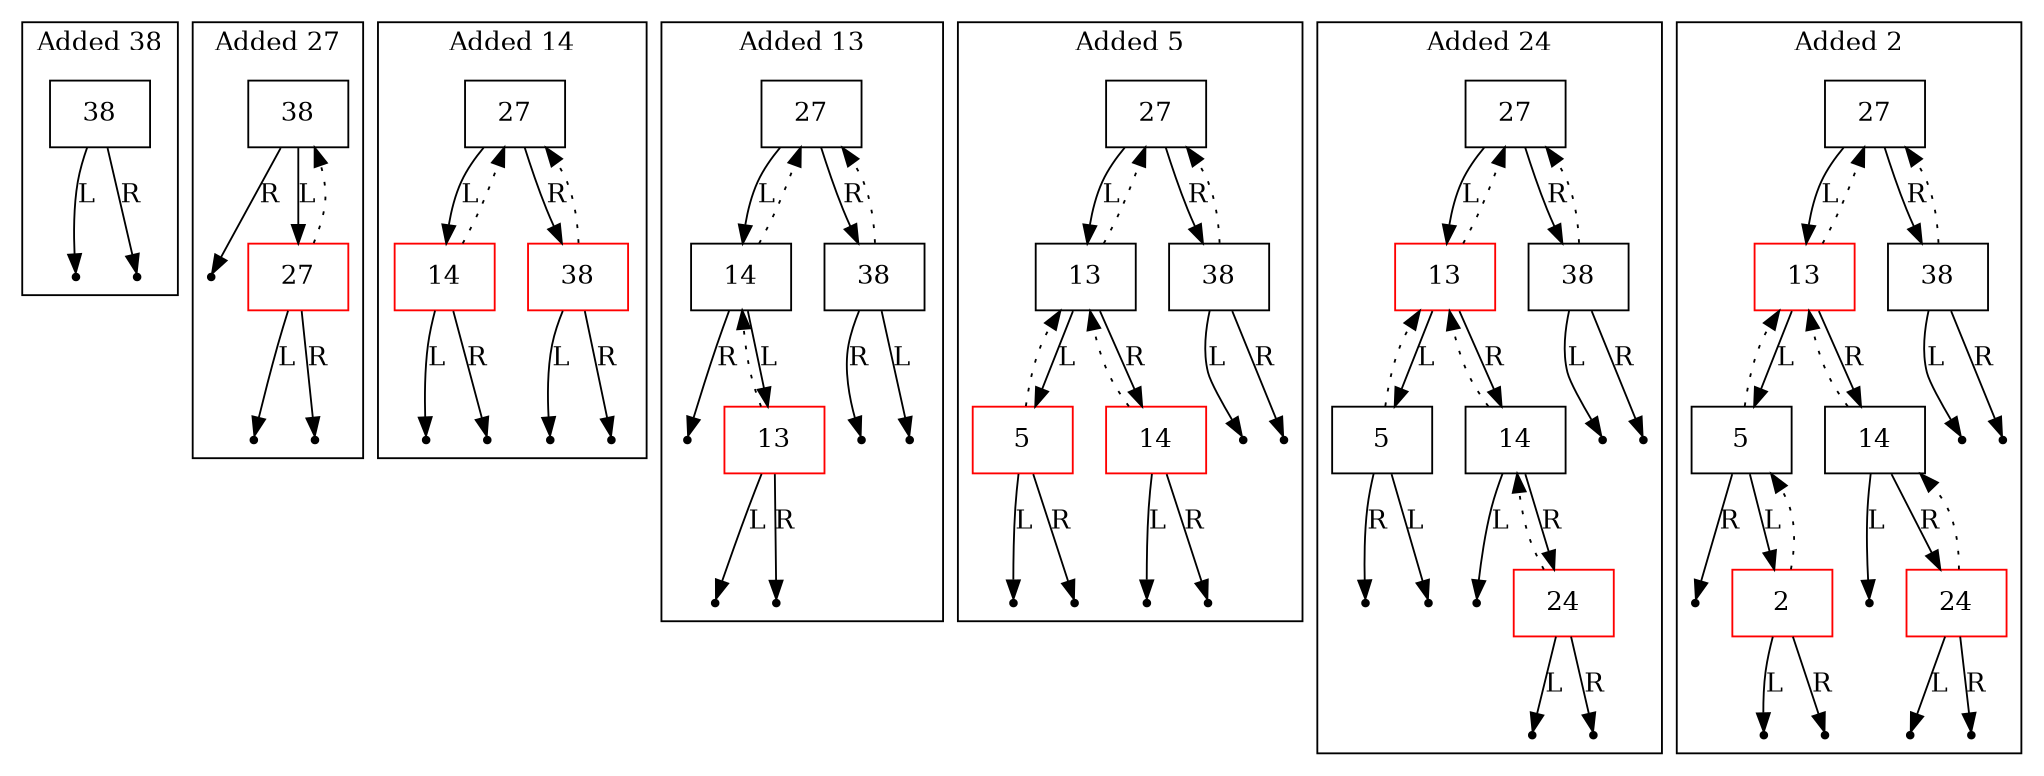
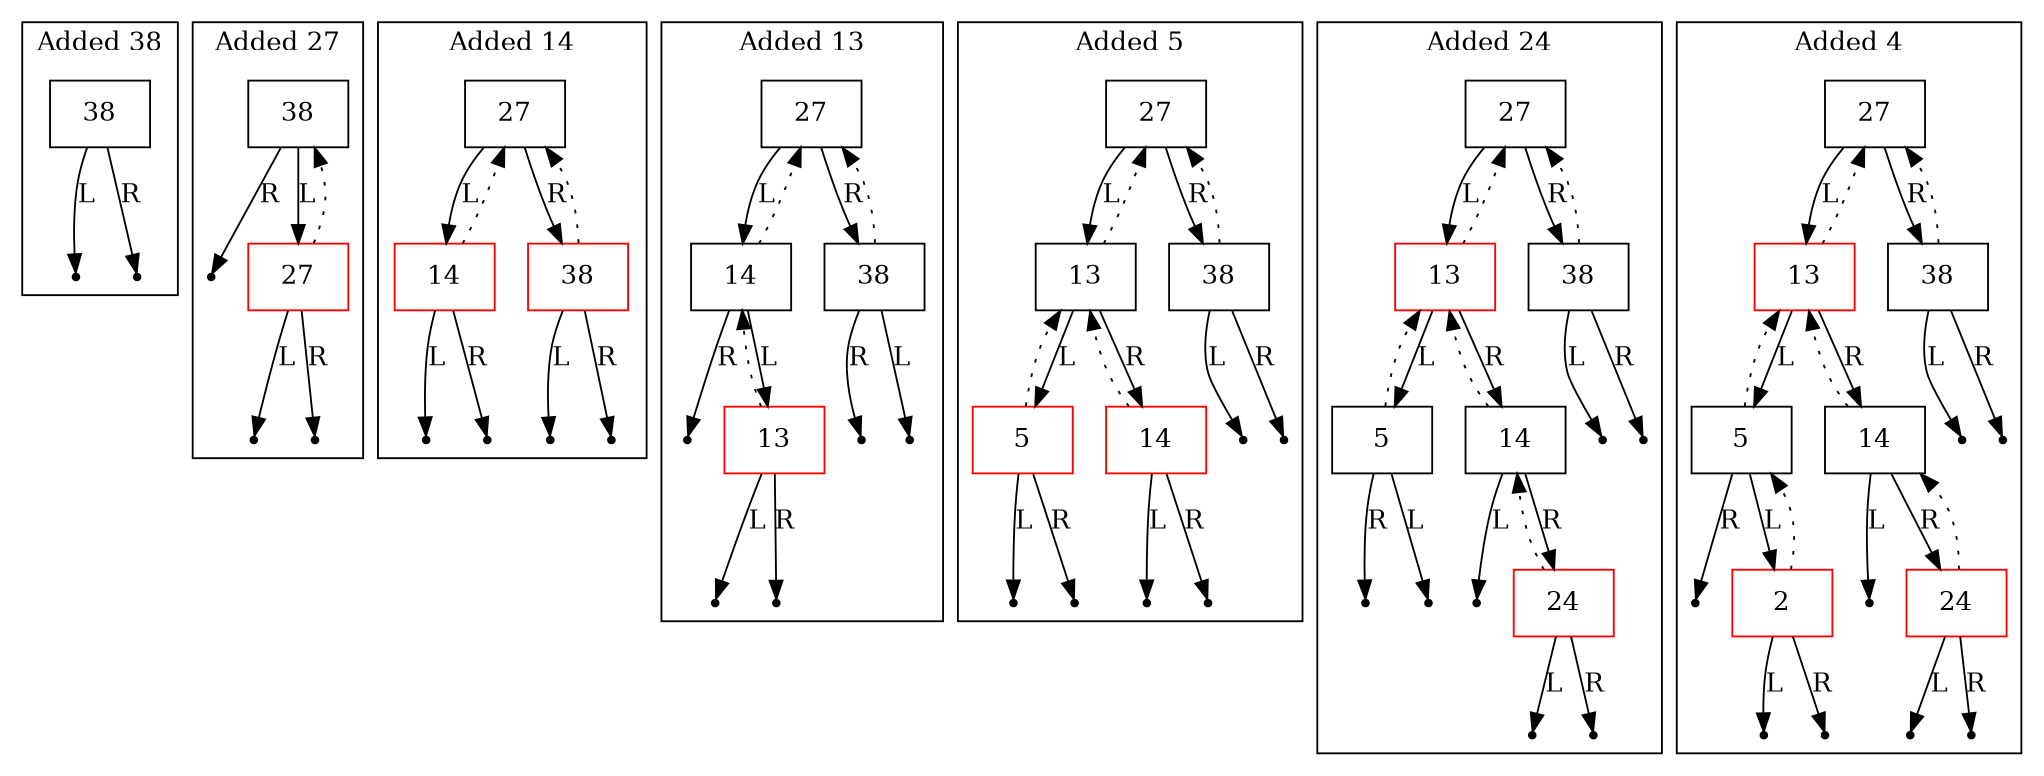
(1849, 44) -> (1849, 44)
